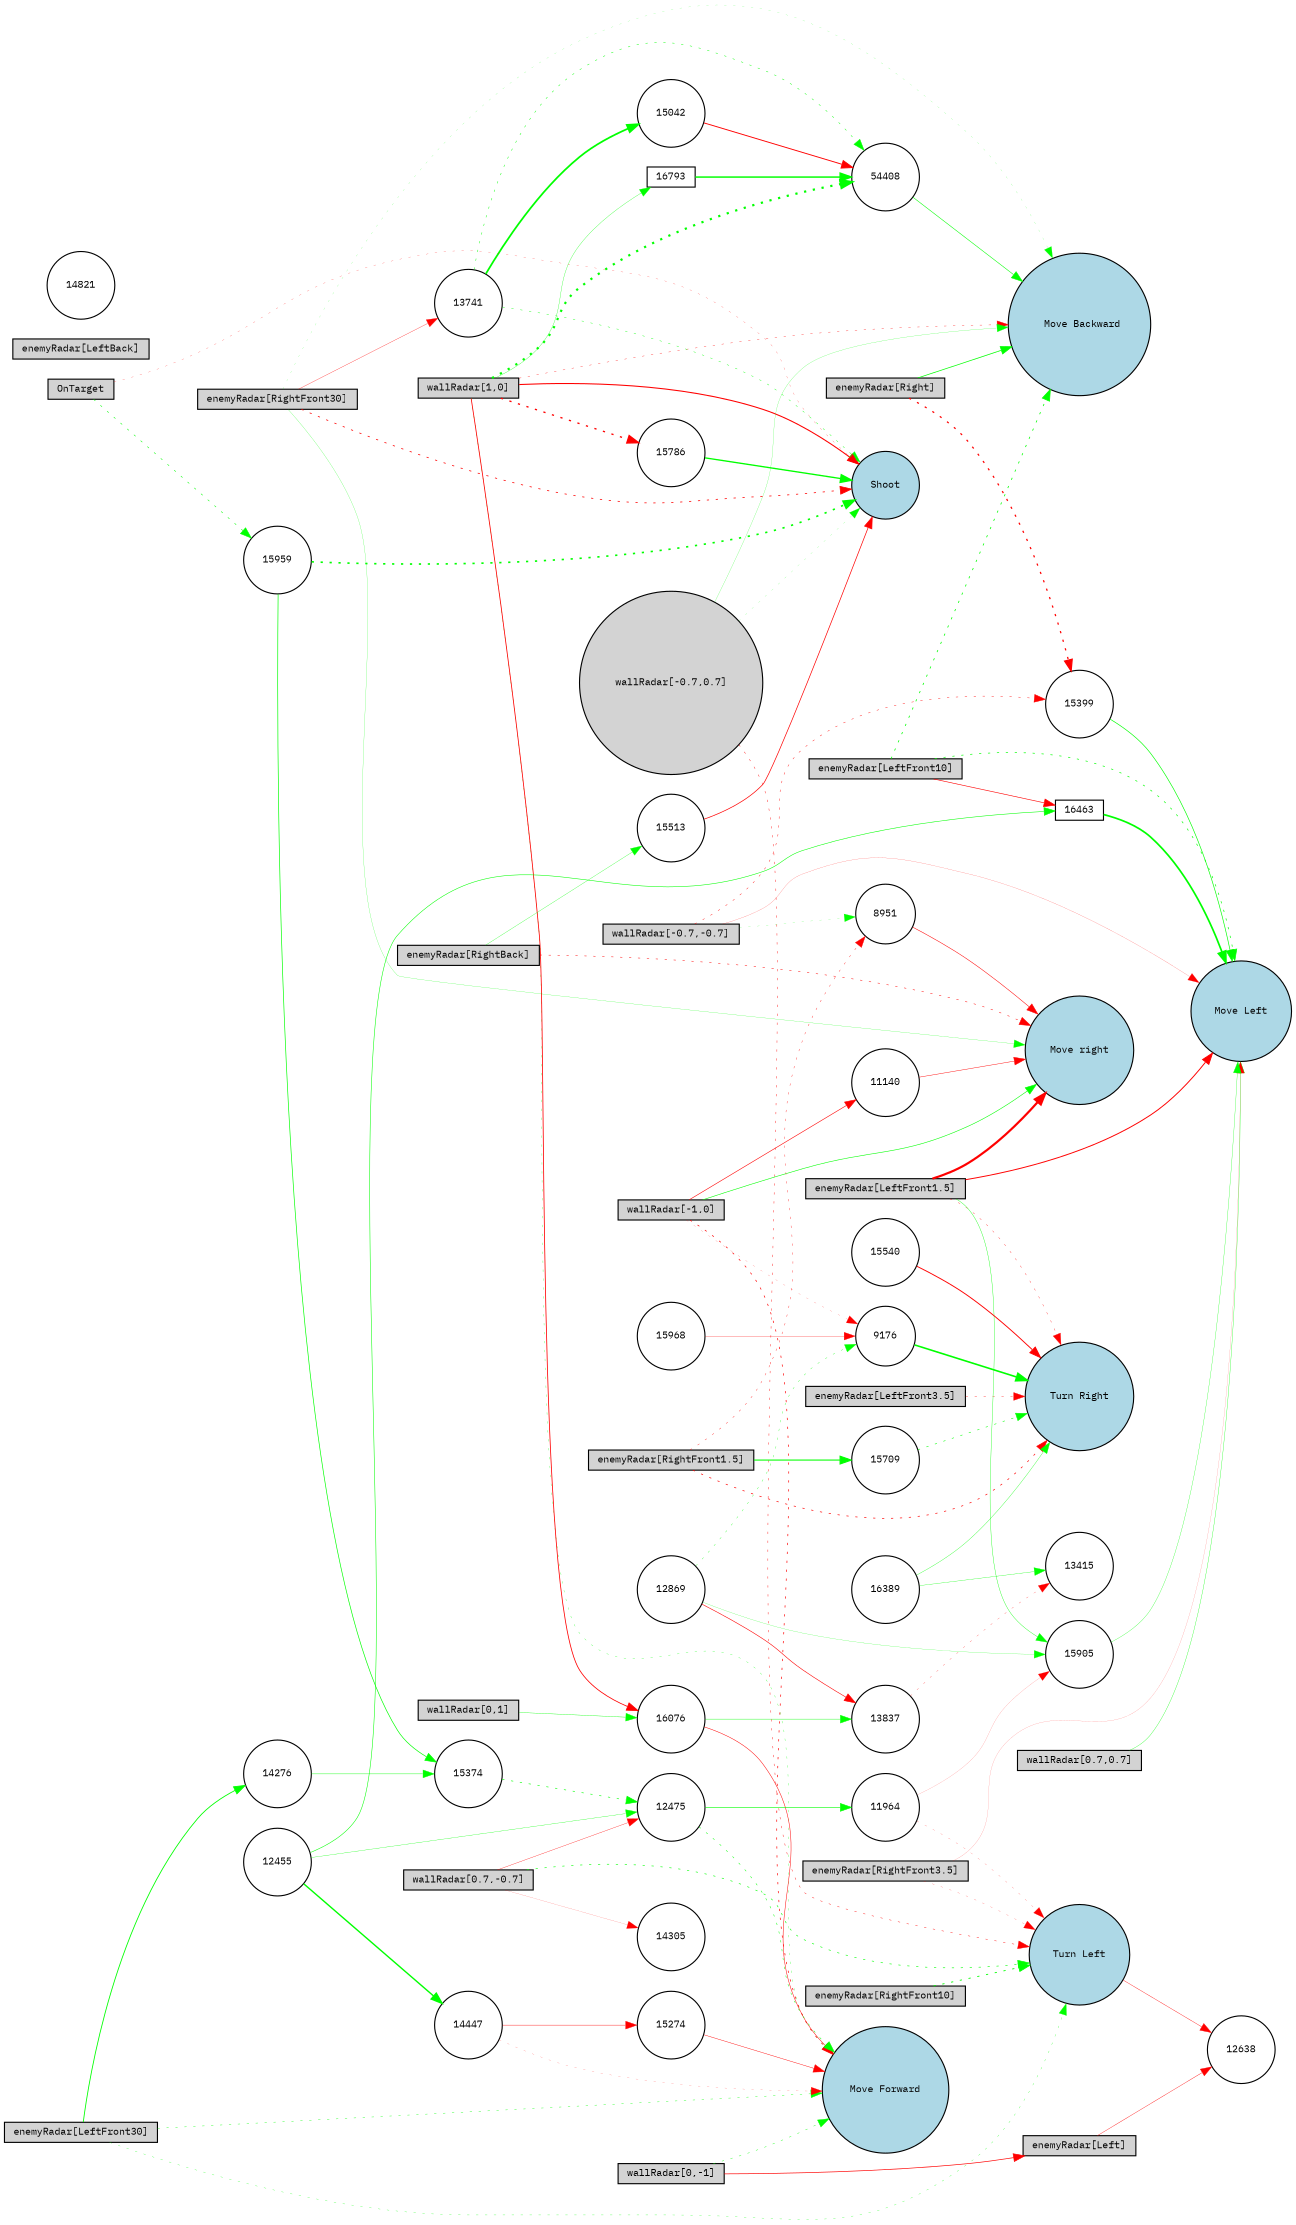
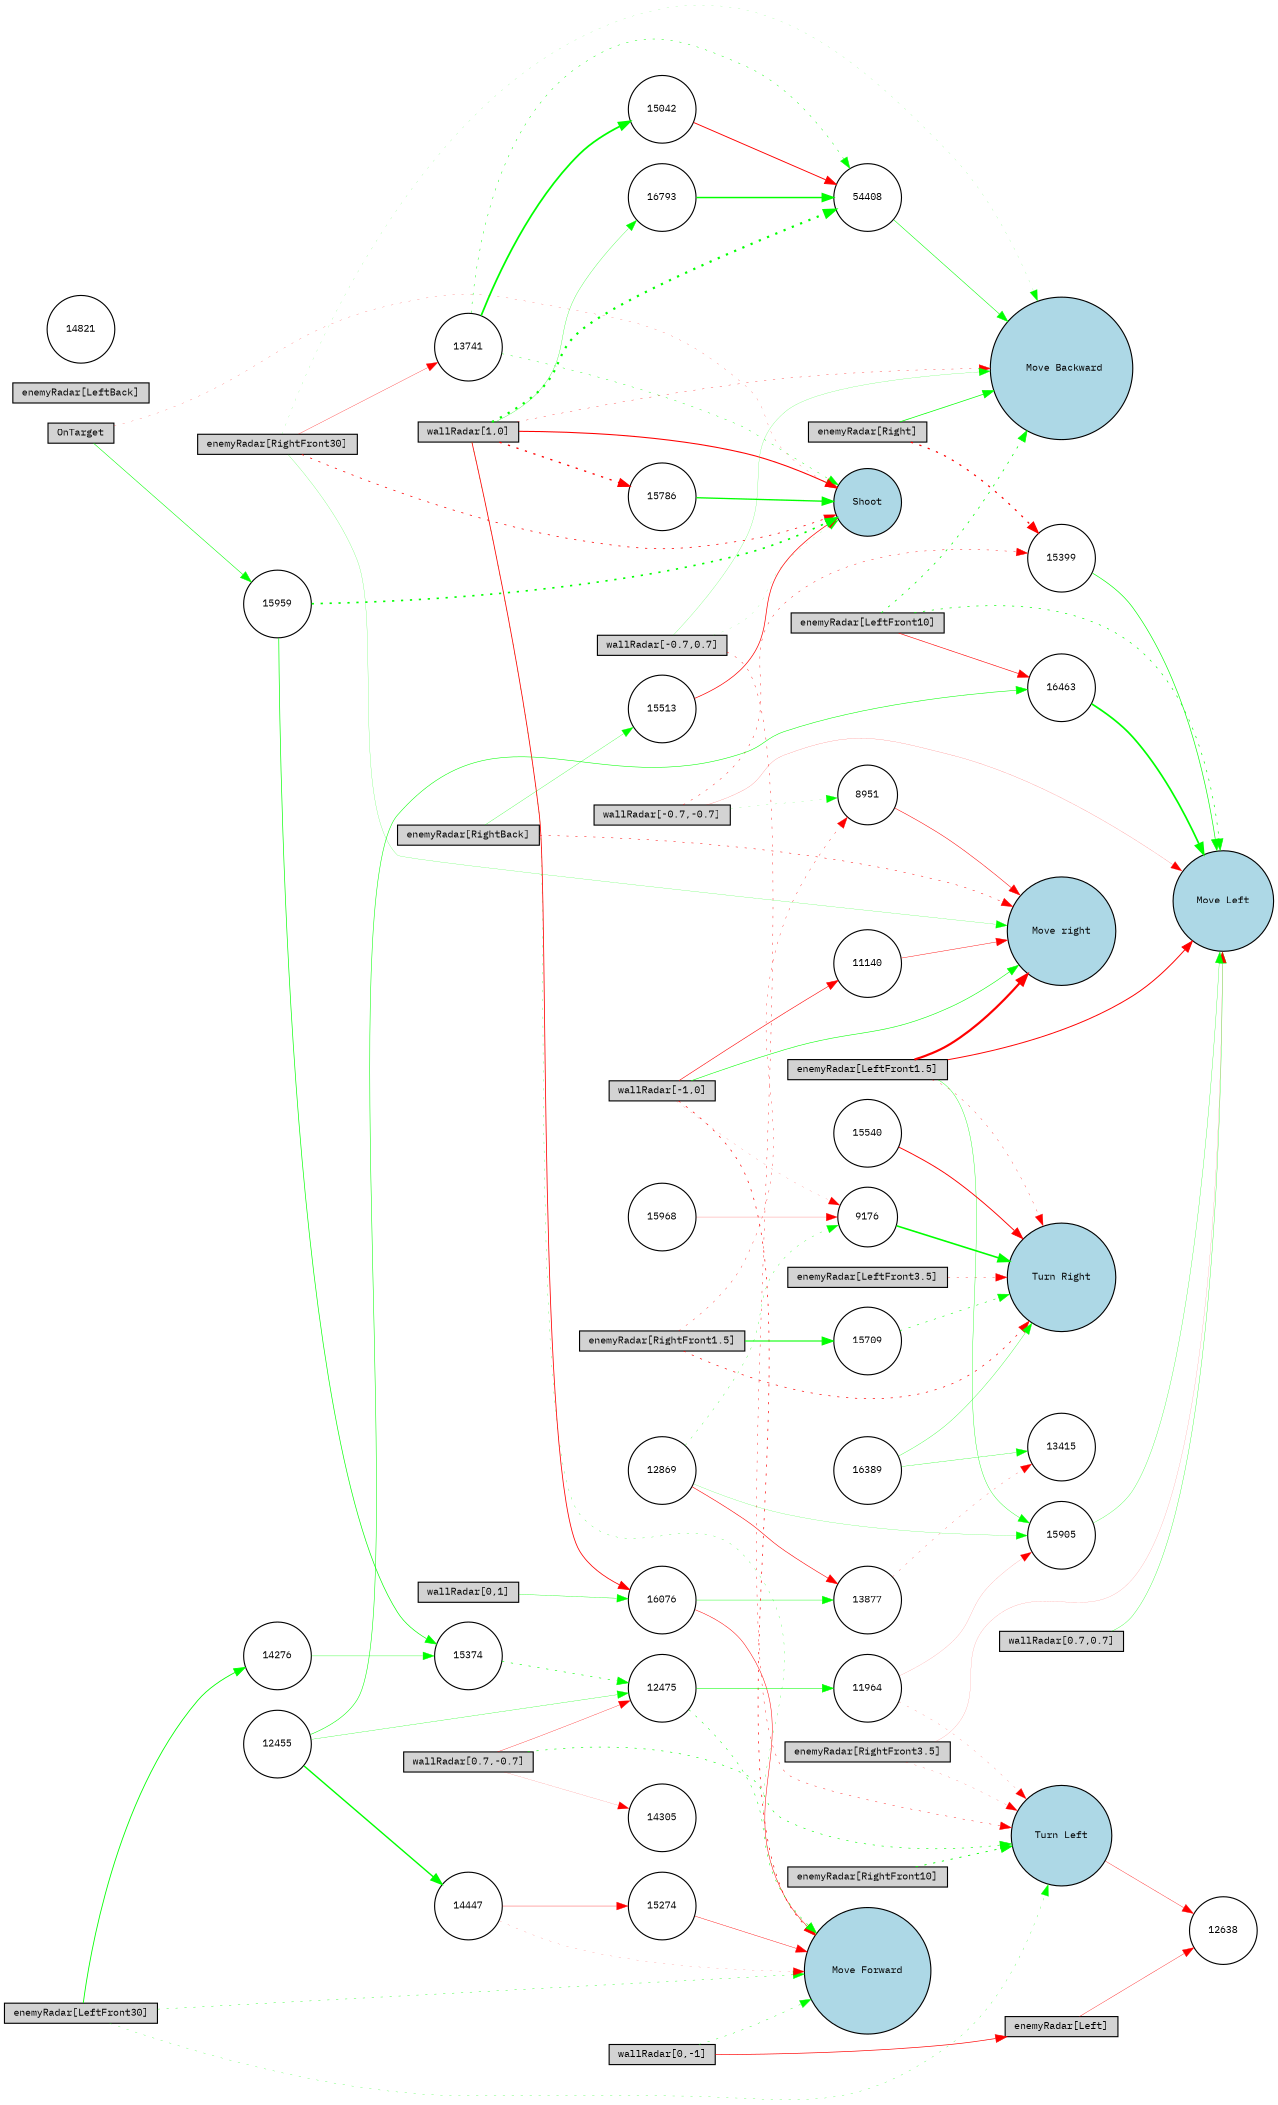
(671, 177) -> (662, 197)
(168, 465) -> (168, 509)
(671, 683) -> (662, 645)
(1079, 810) -> (1062, 688)
(886, 1719) -> (868, 1600)
